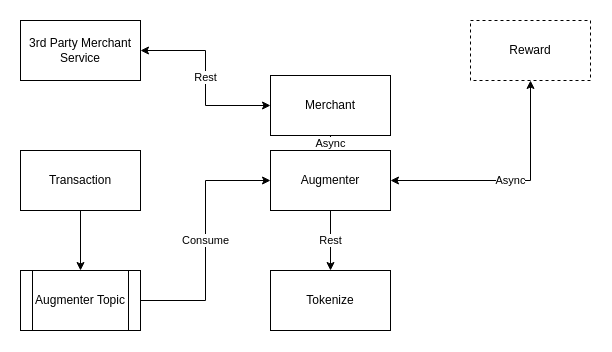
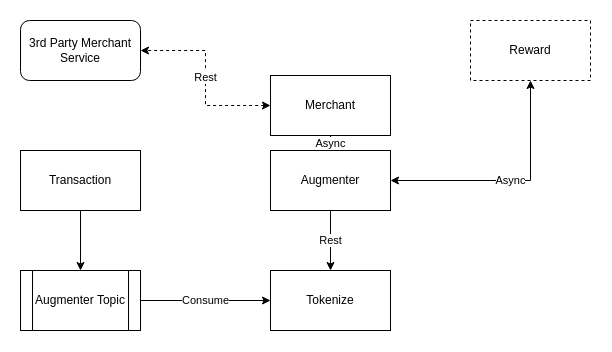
(81, 51) -> (81, 51)
(187, 51) -> (187, 51)
(206, 225) -> (222, 301)
